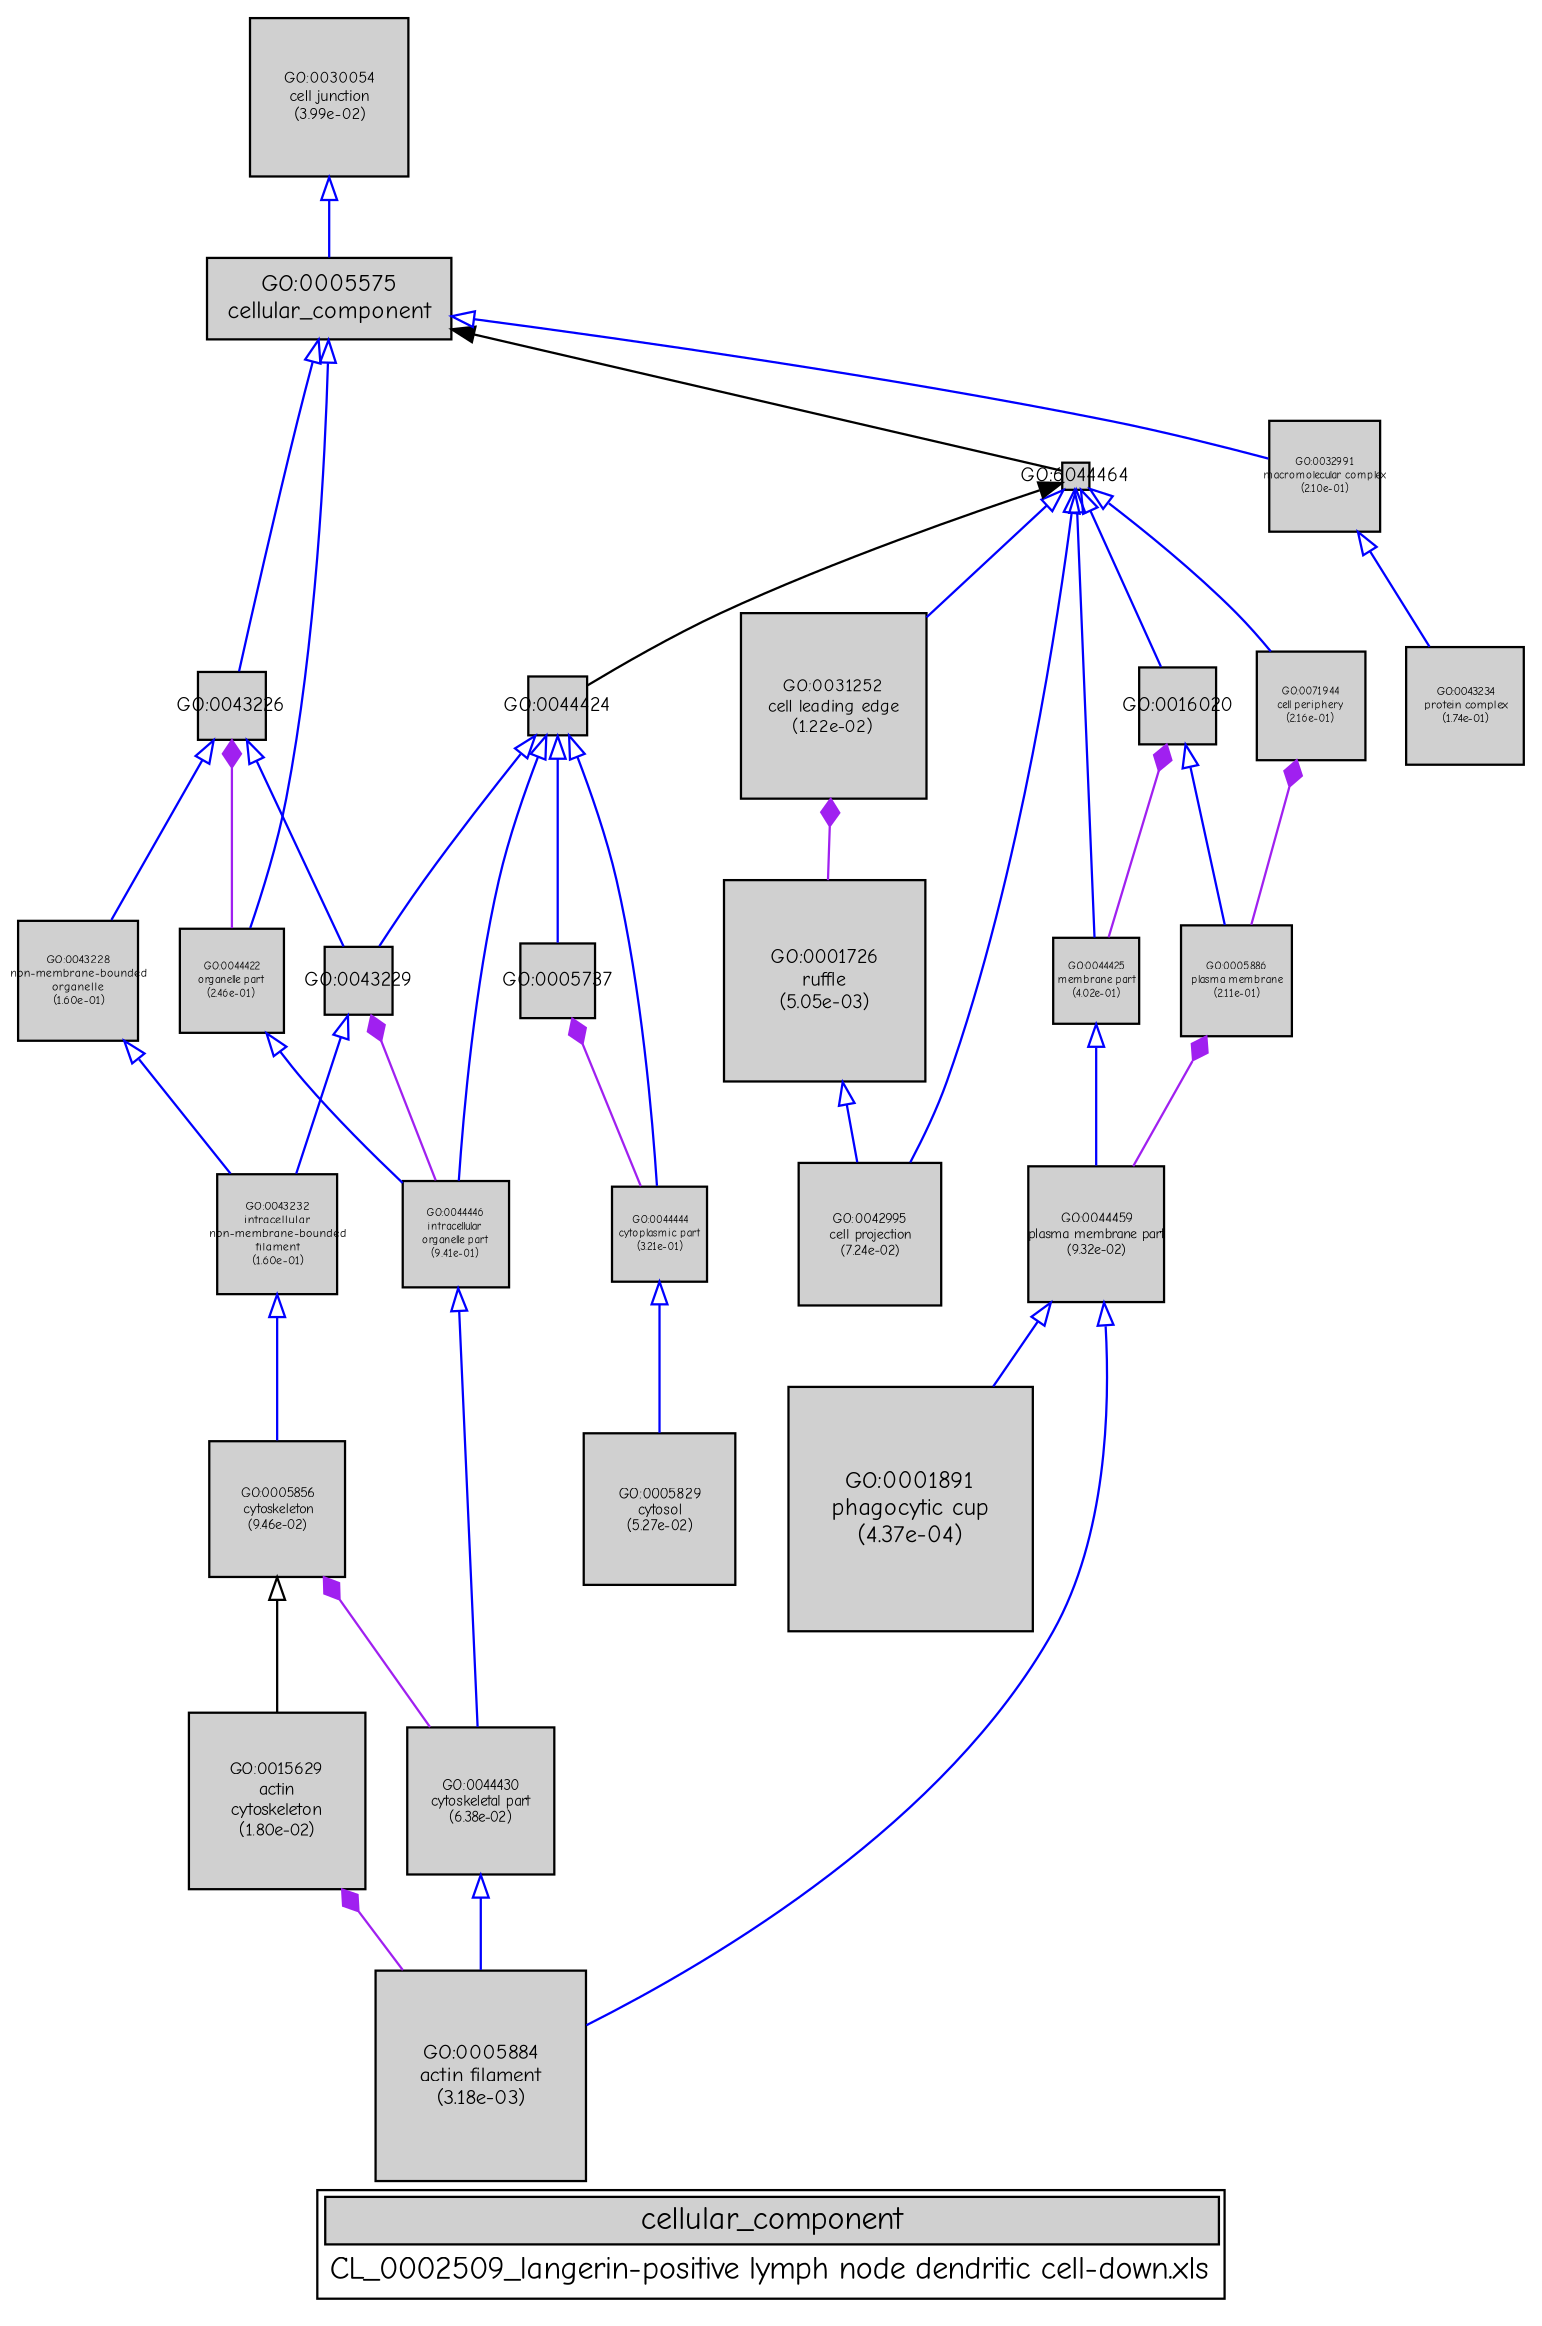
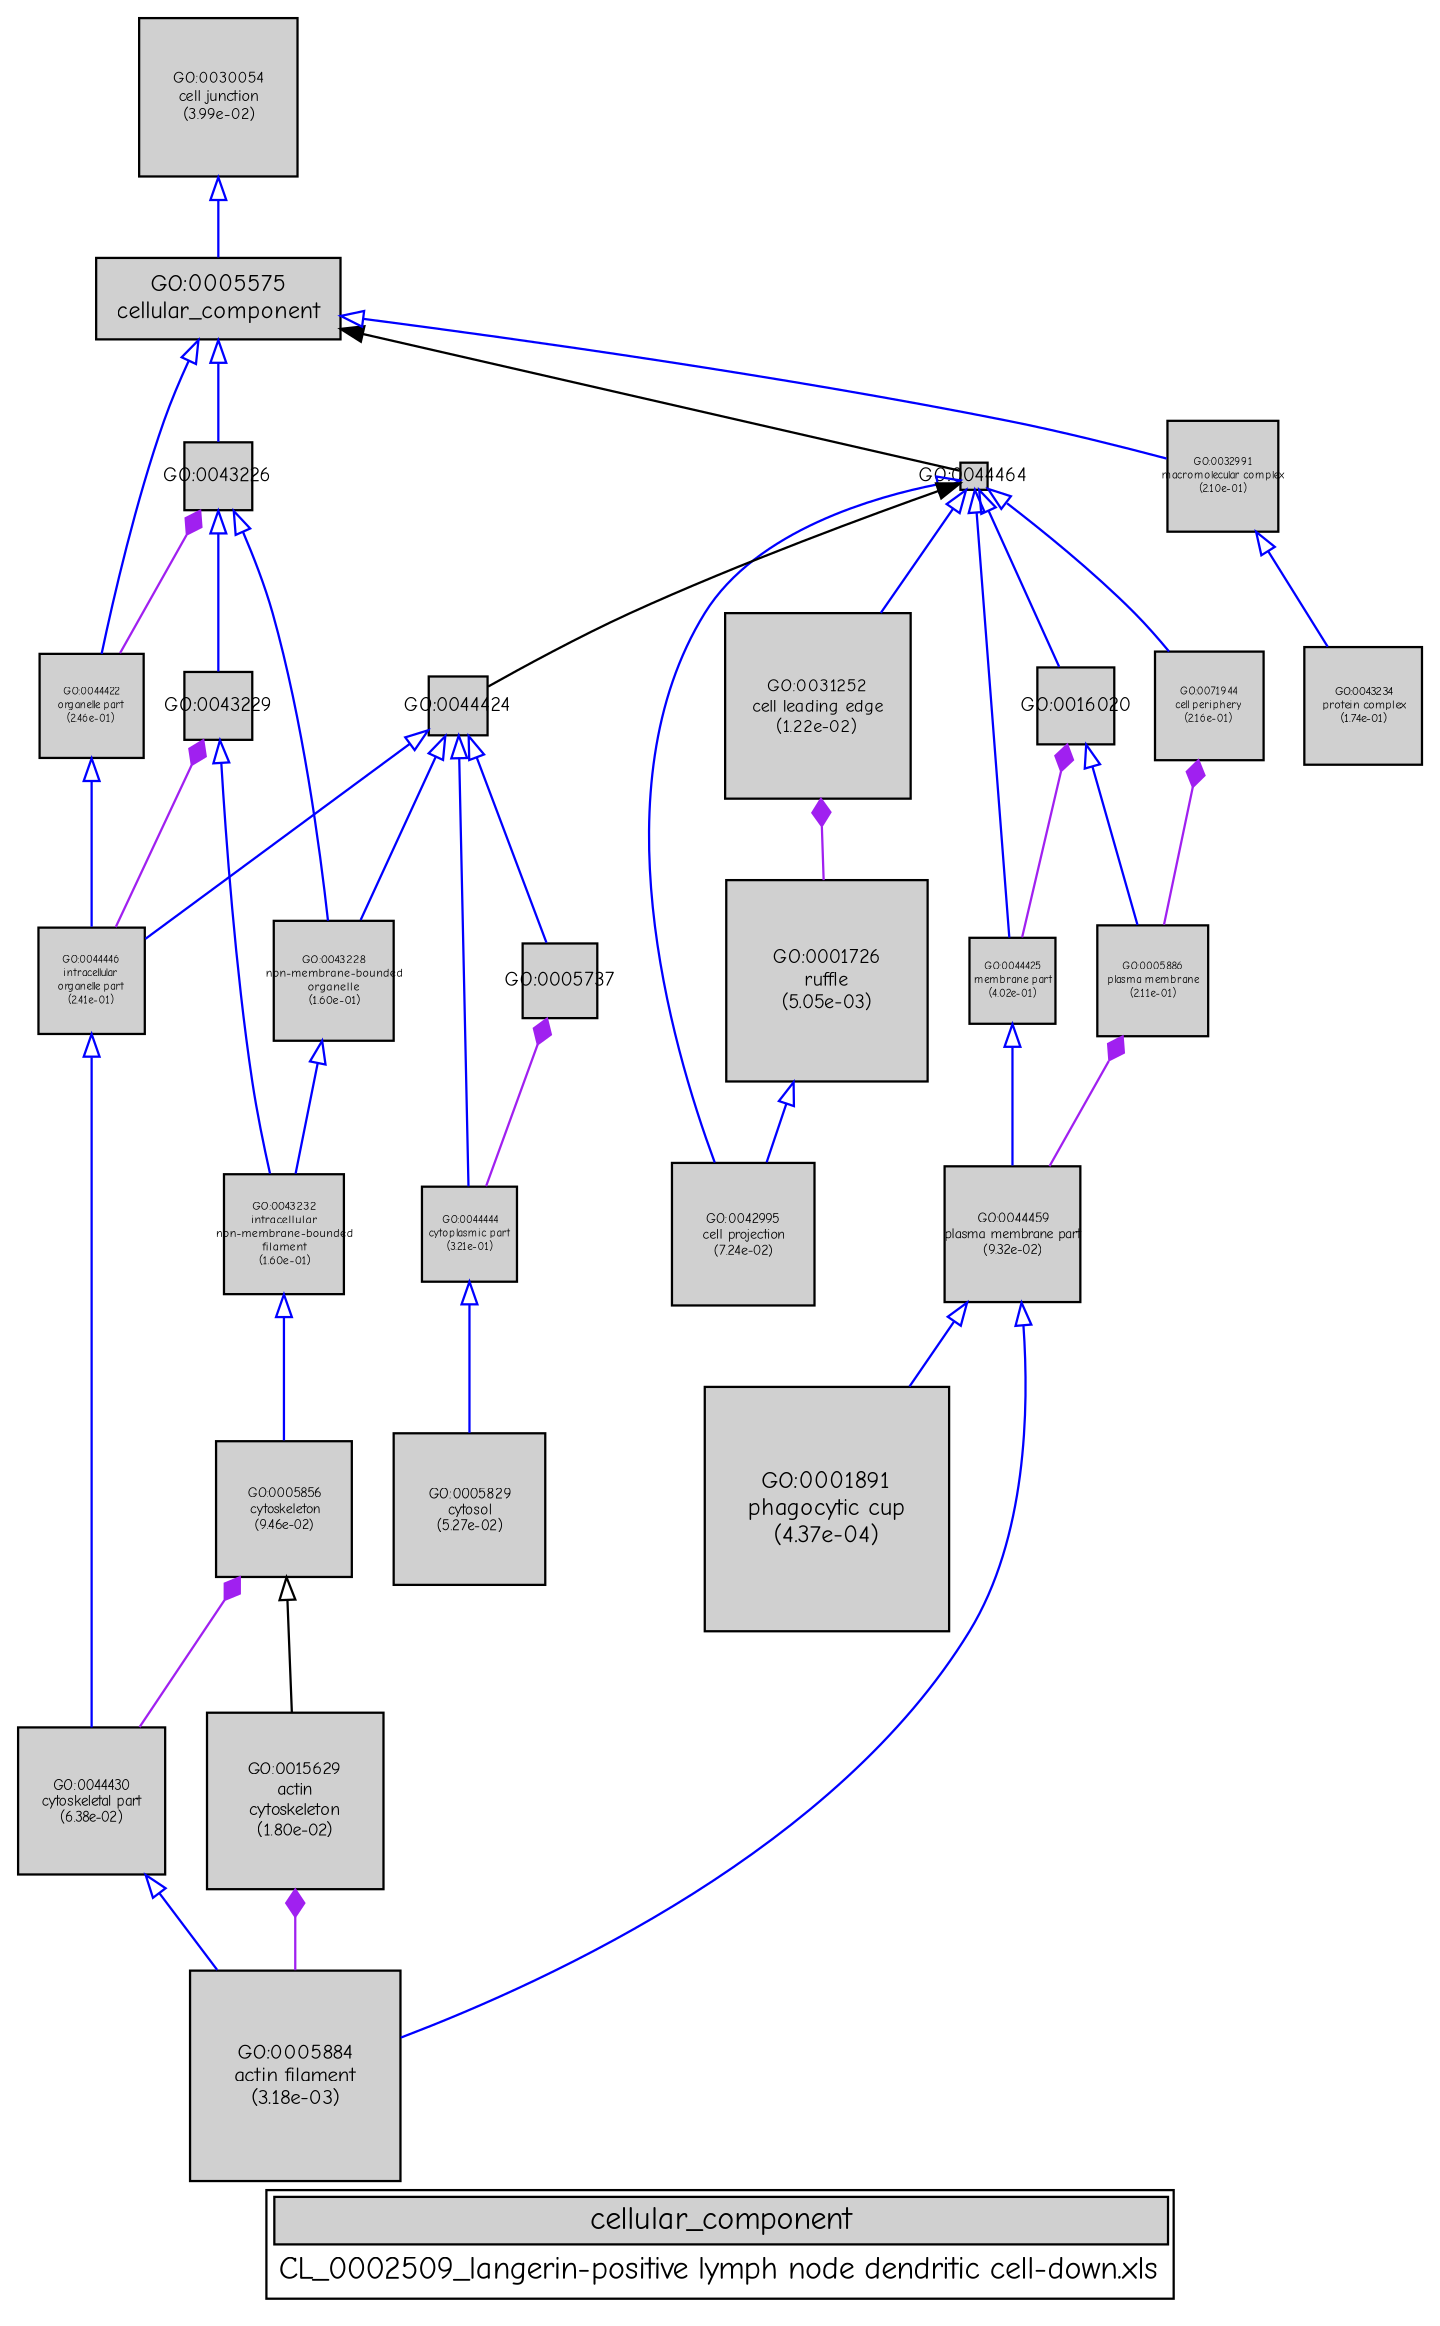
(1076, 476) -> (974, 476)
(448, 848) -> (398, 839)
(456, 1253) -> (92, 1000)
